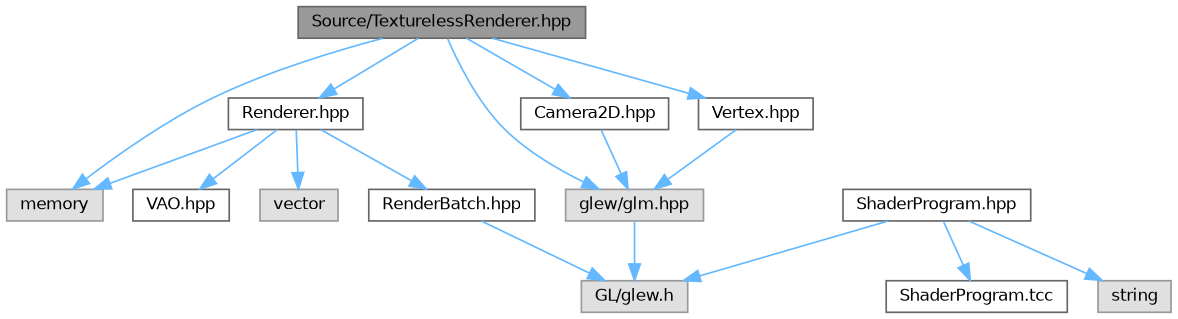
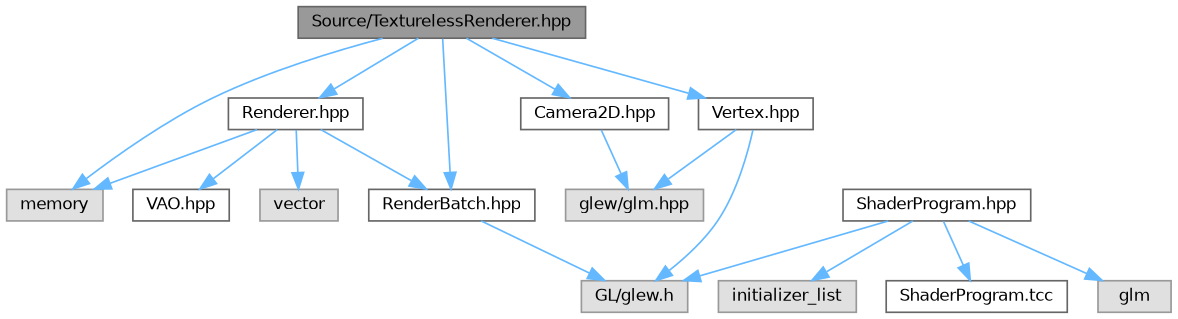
(500, 125) -> (446, 106)
(635, 243) -> (725, 209)
none -> (787, 297)
(1135, 297) -> (1135, 297)
